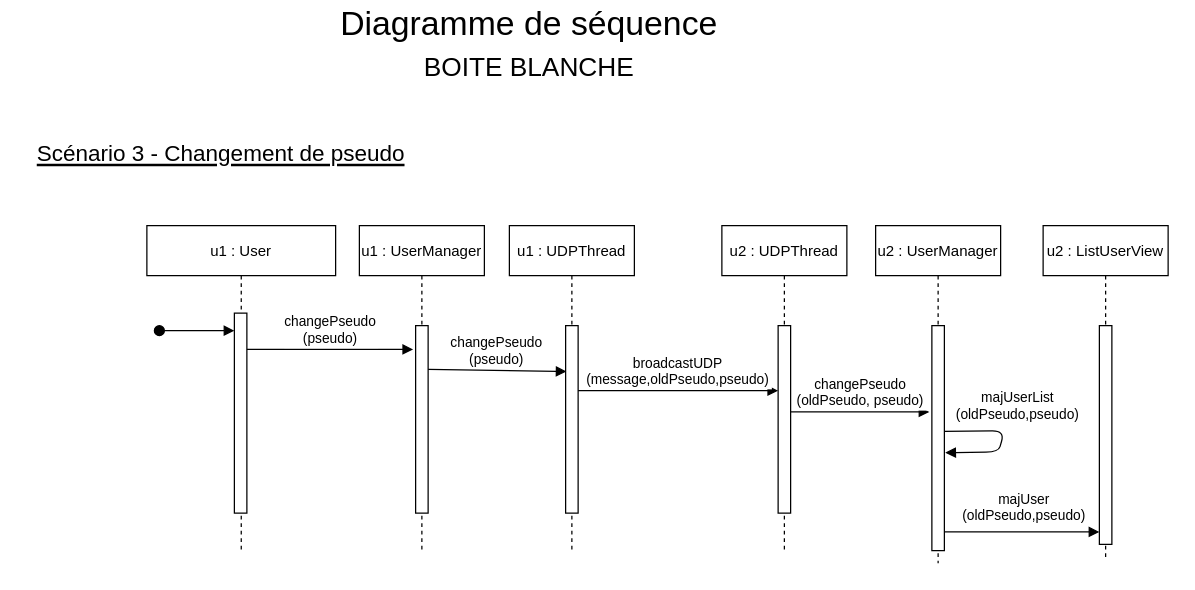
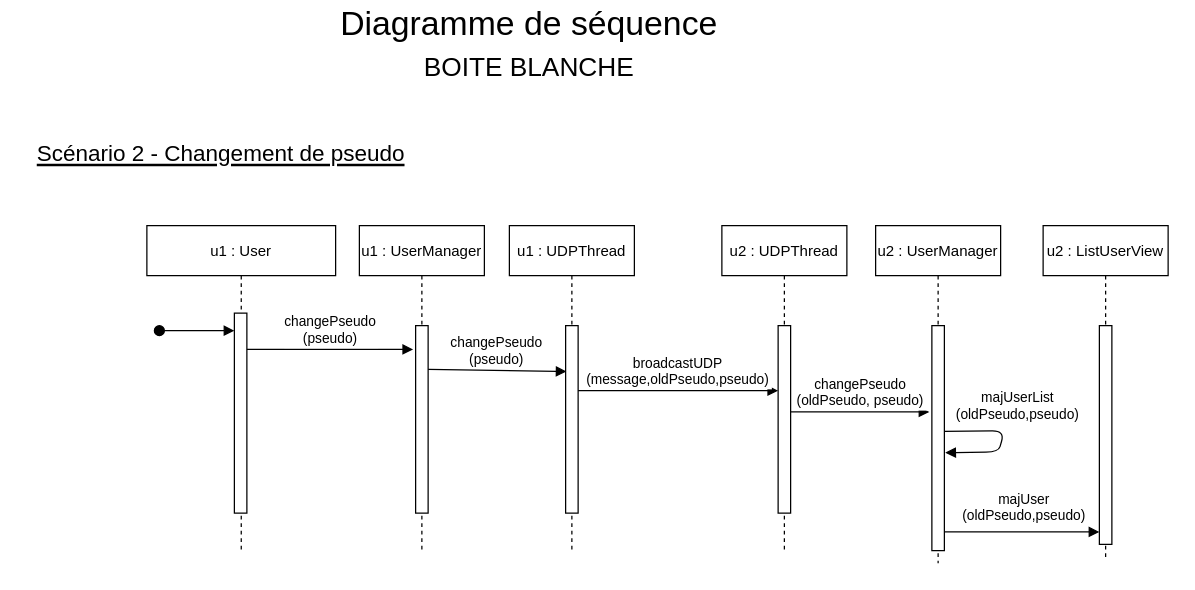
(221, 152) -> (221, 152)
